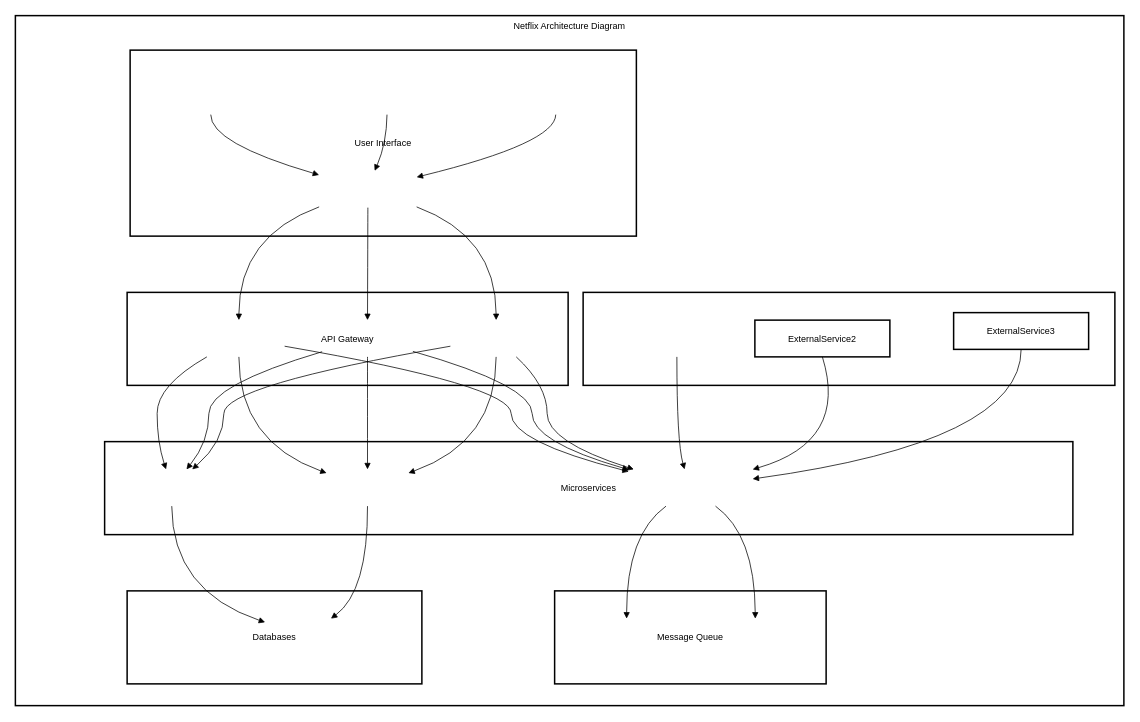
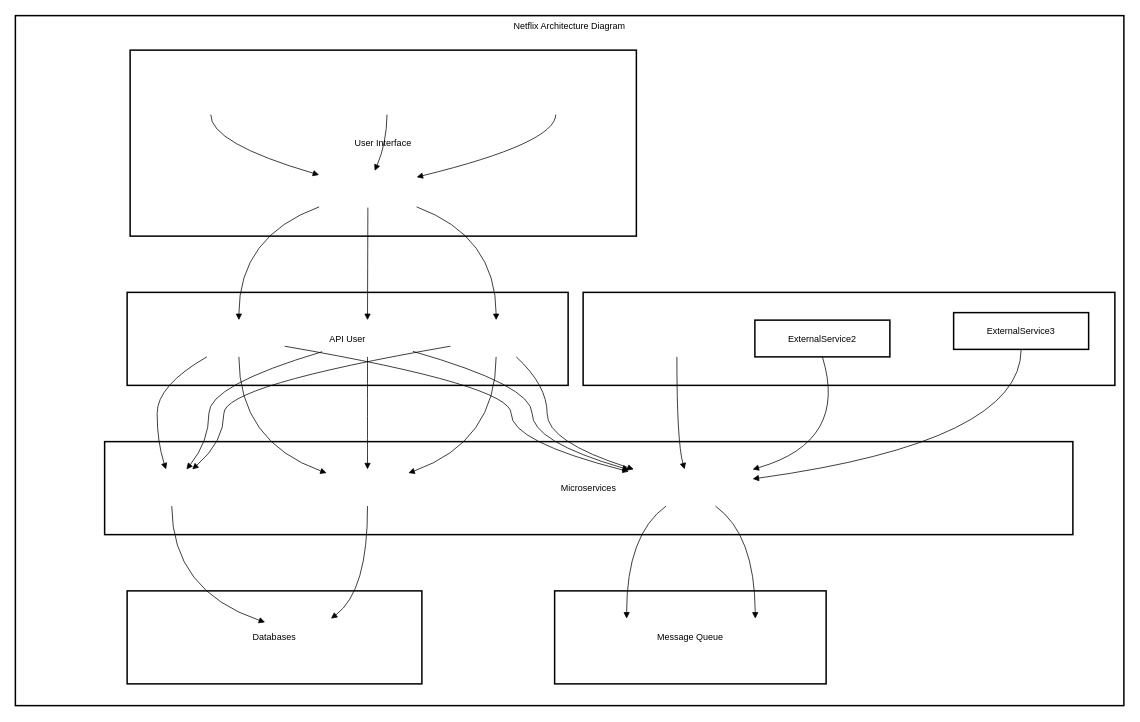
(348, 339) -> (348, 339)
